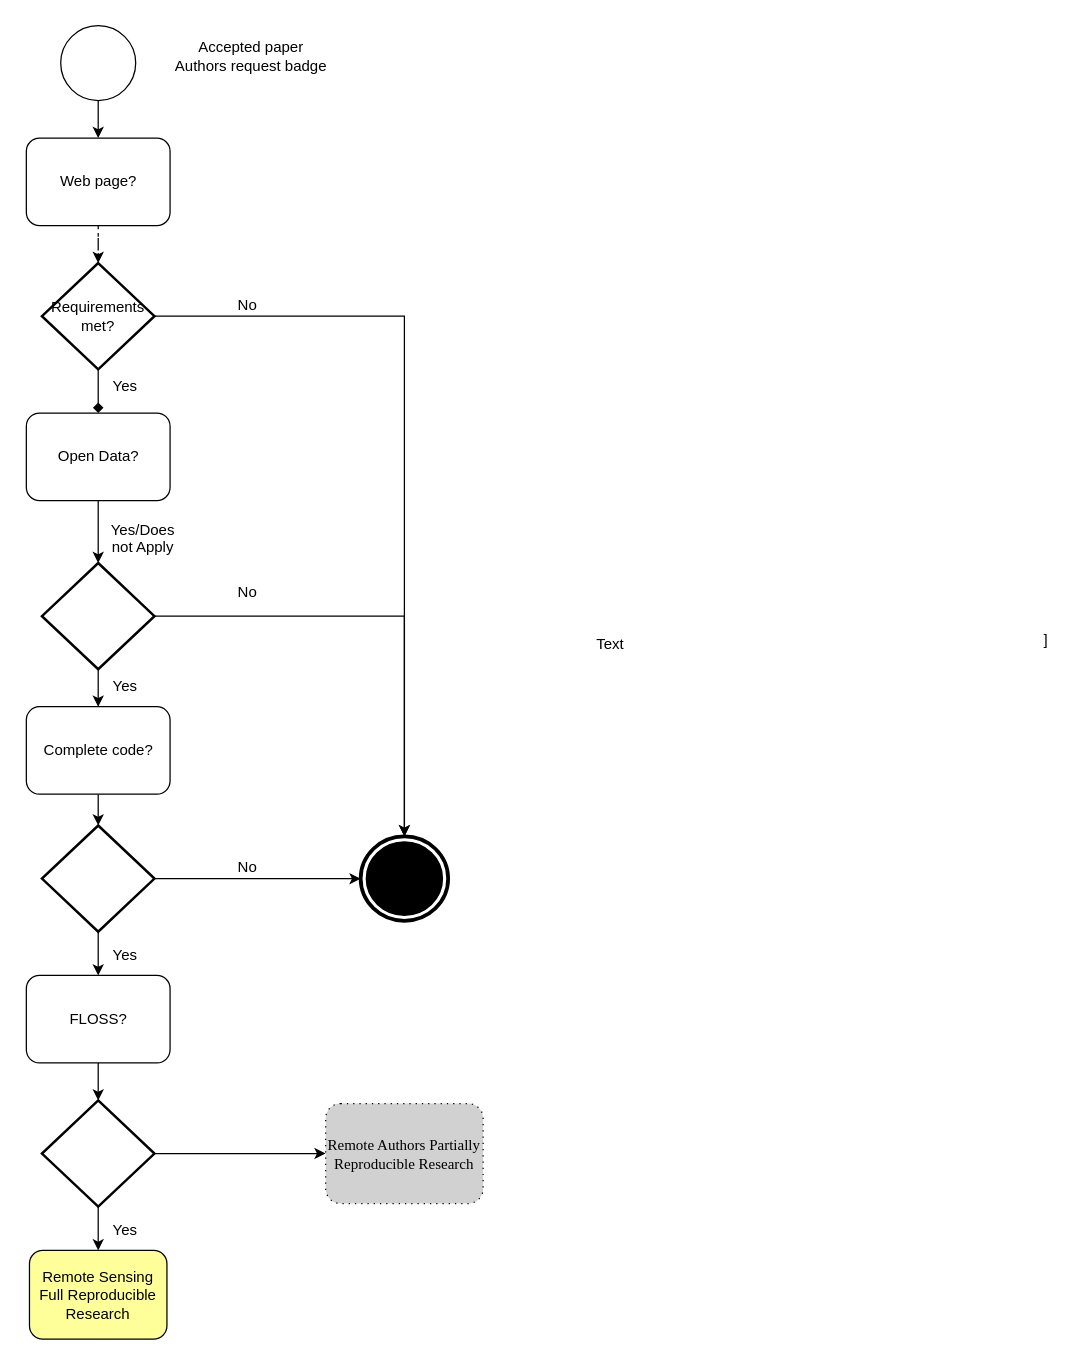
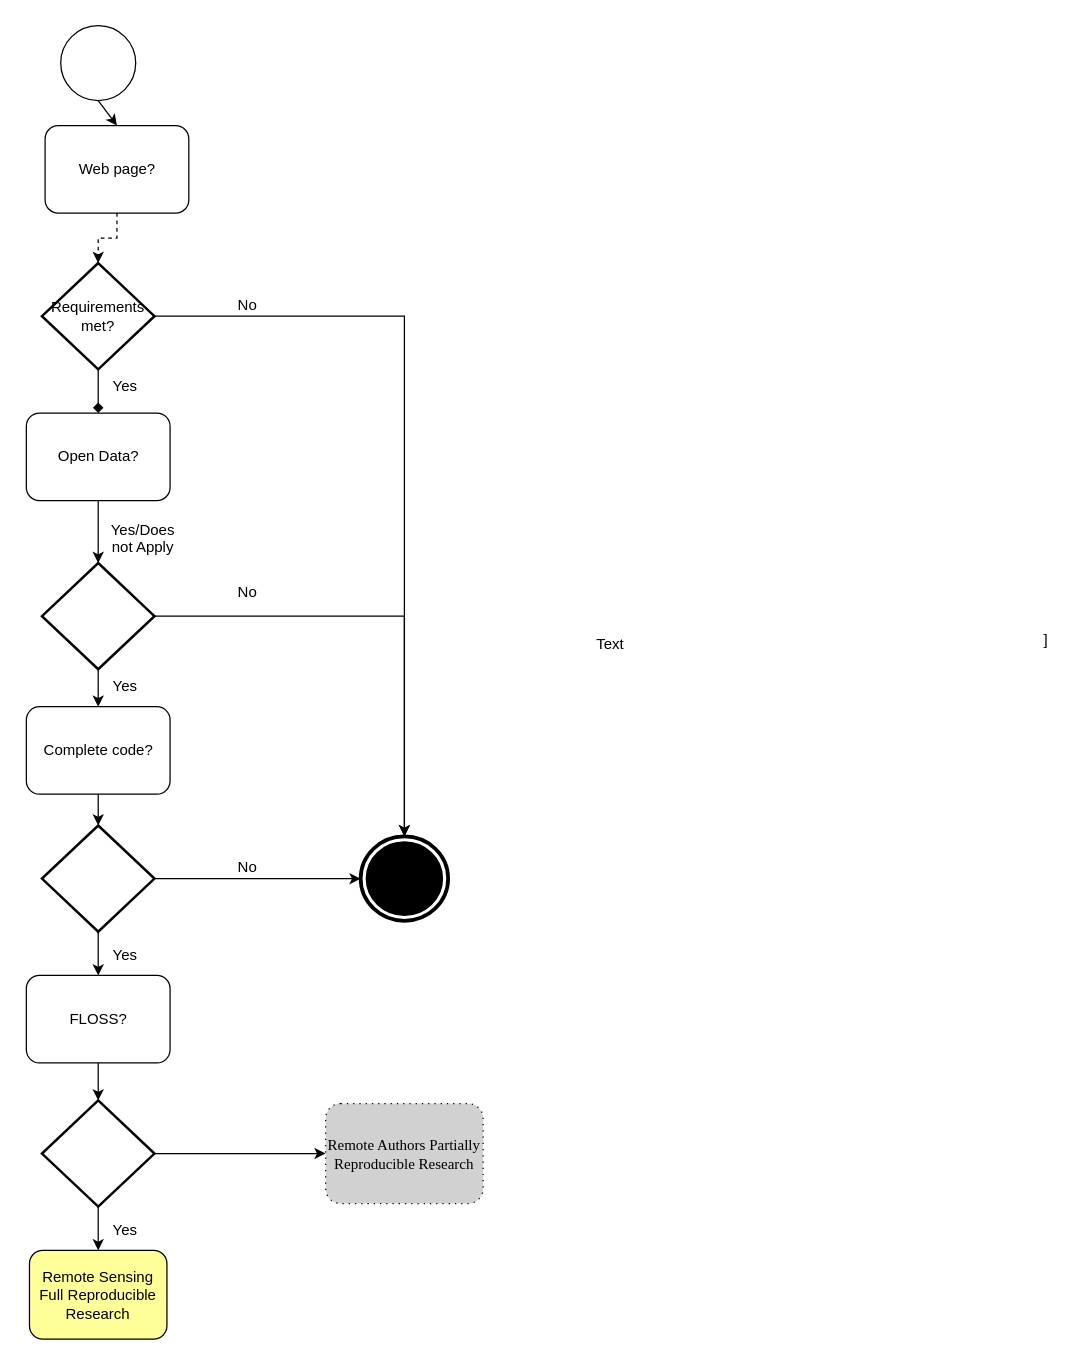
(251, 57) -> none
(98, 182) -> (117, 169)
